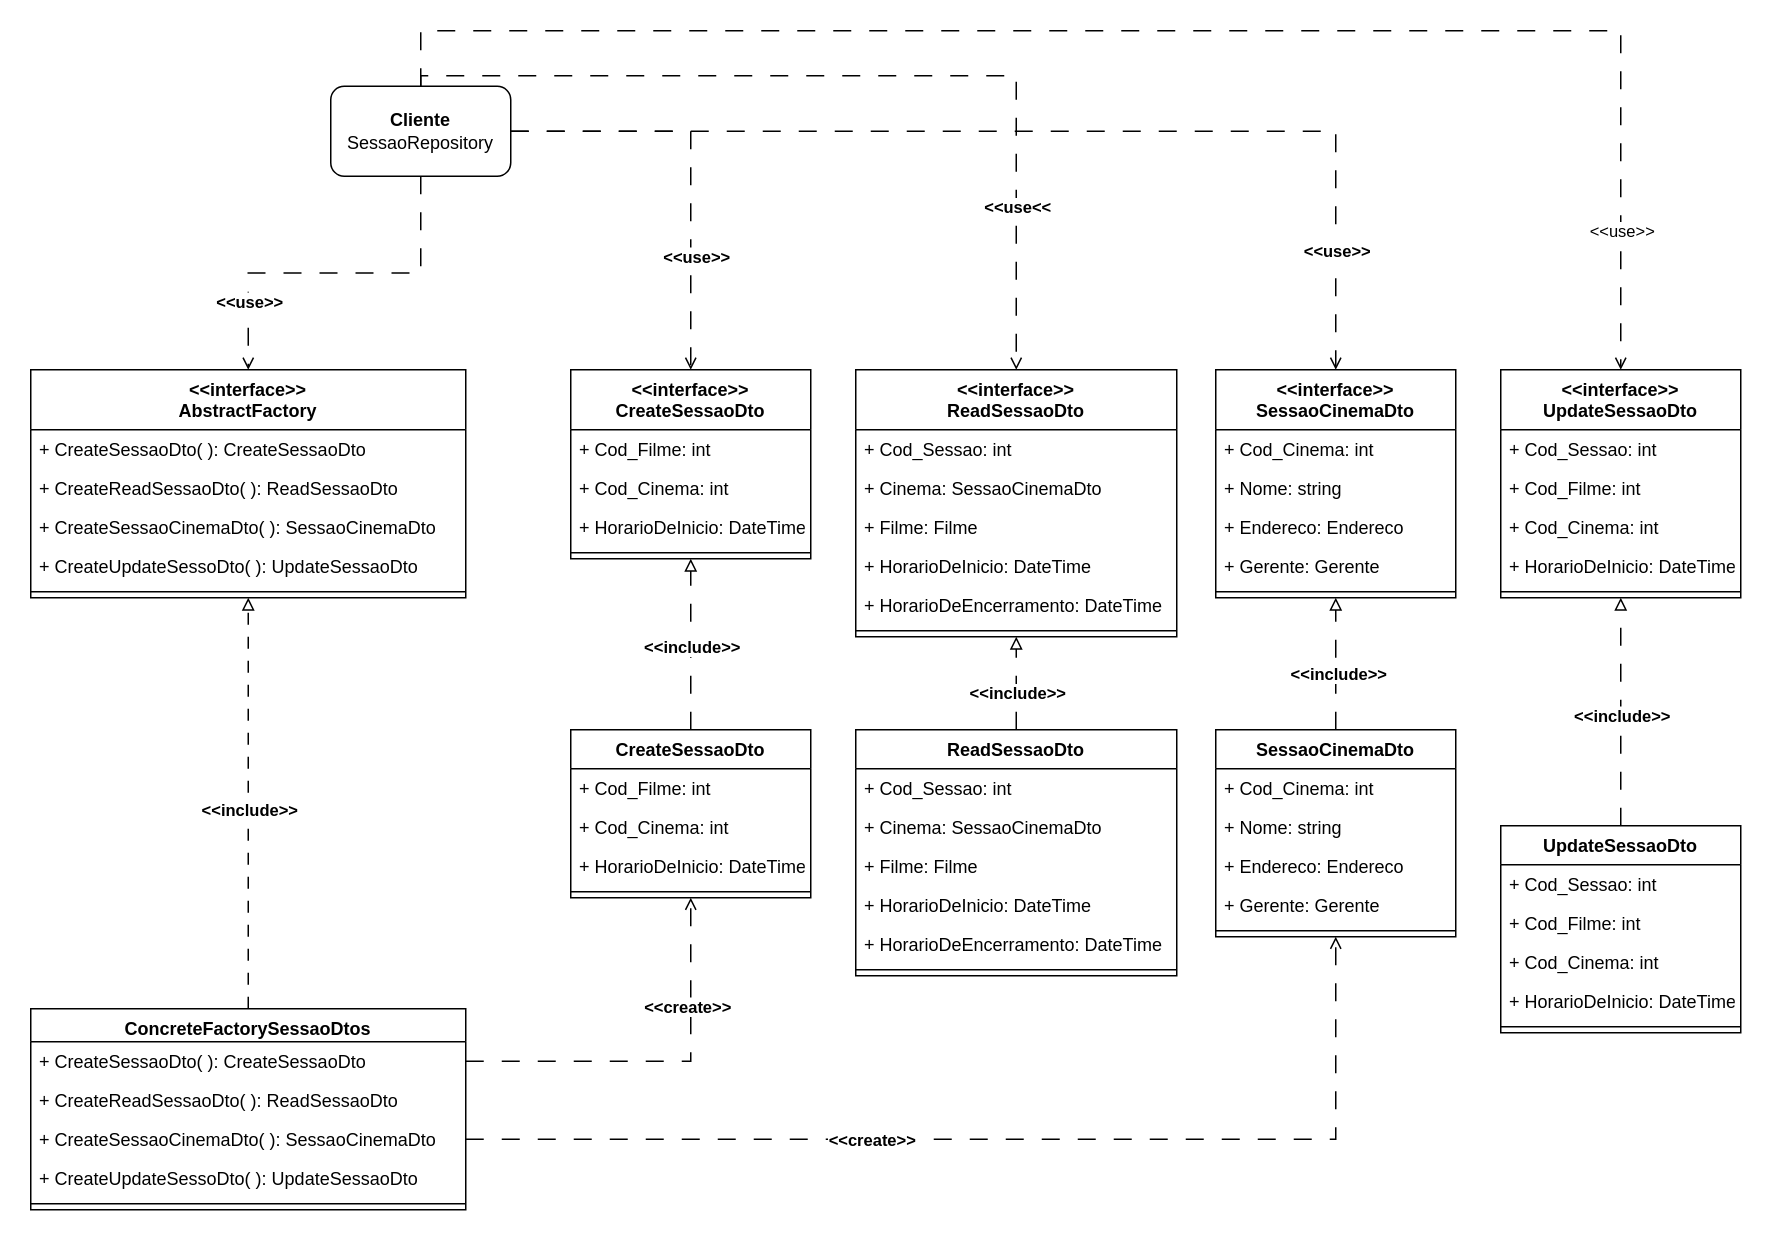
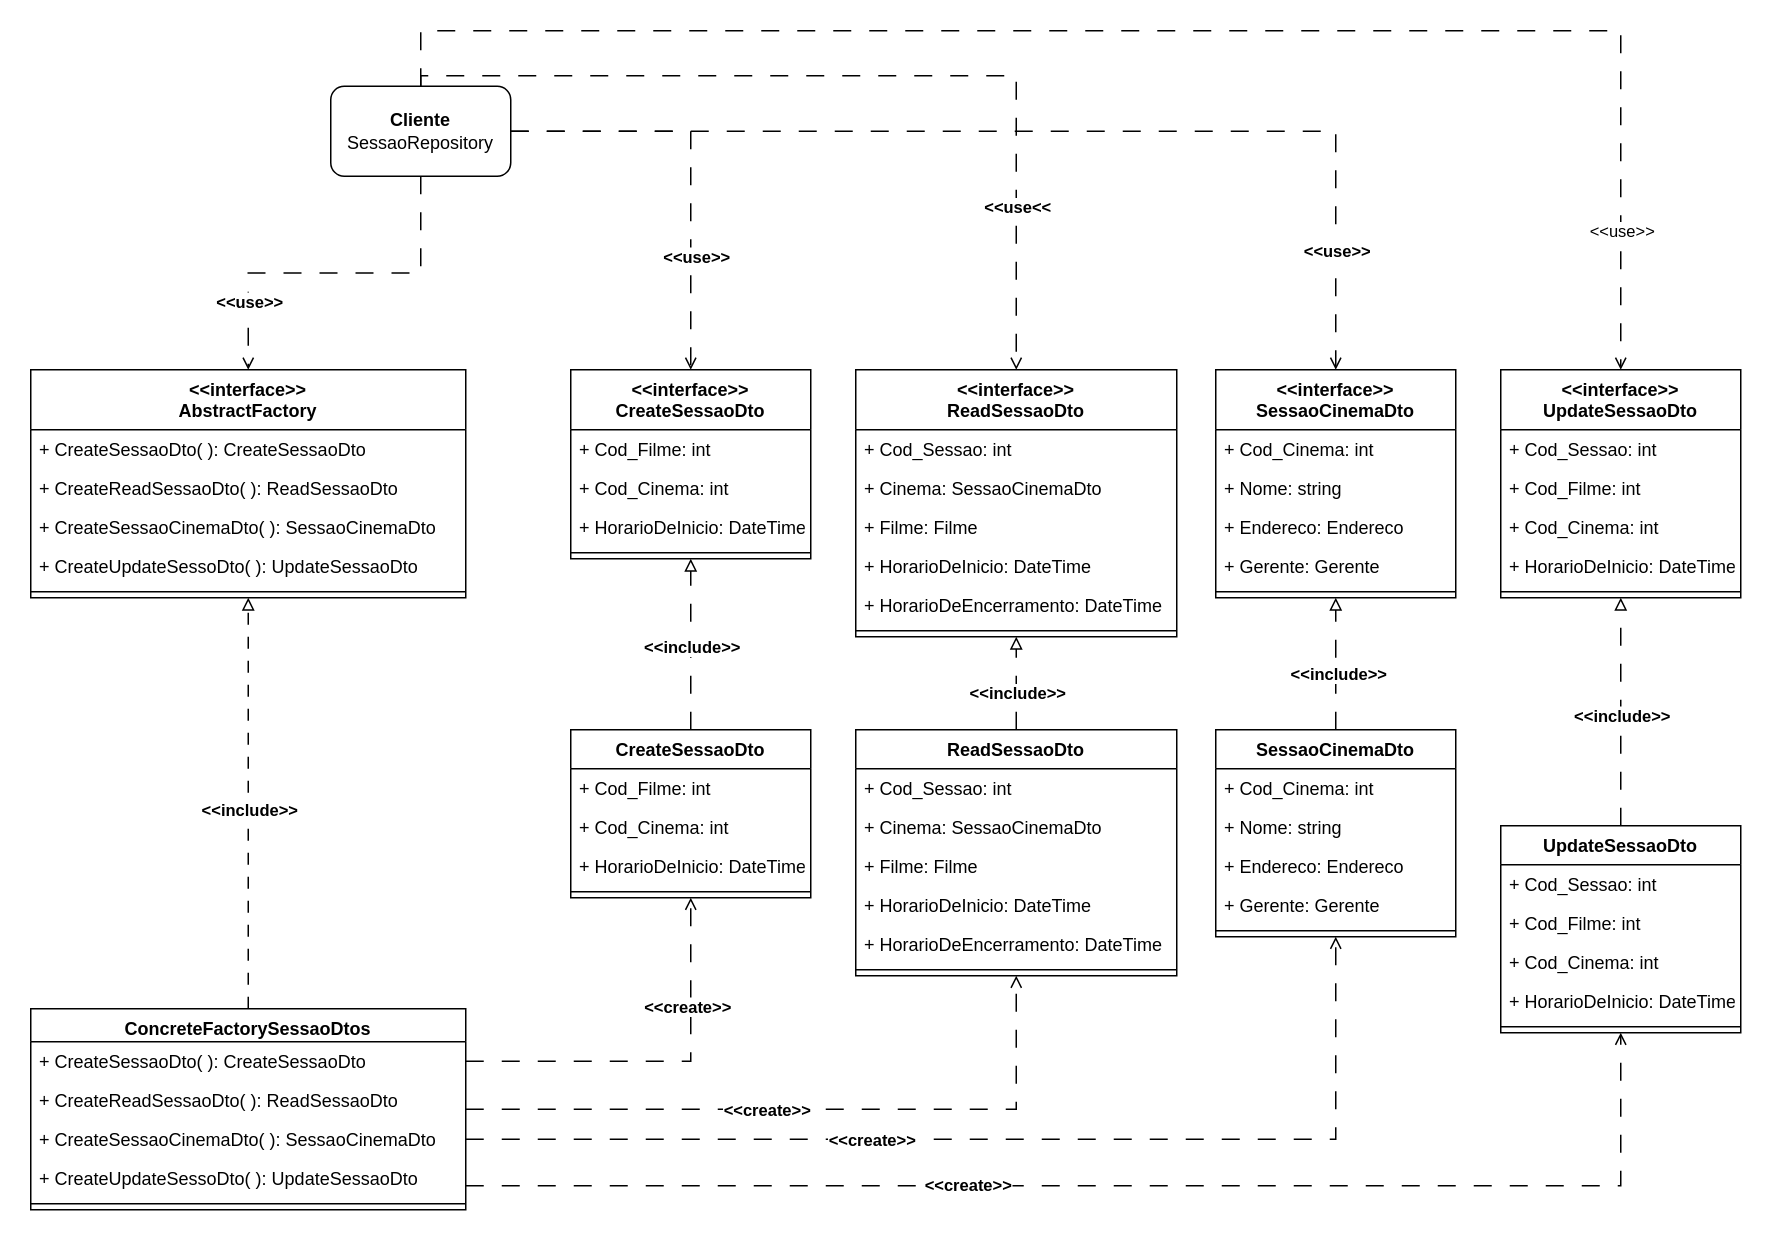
none -> (763, 1109)
none -> (960, 1186)
